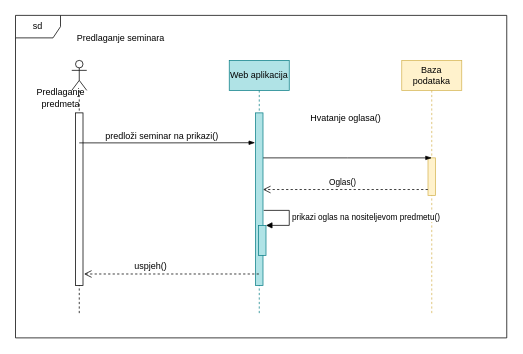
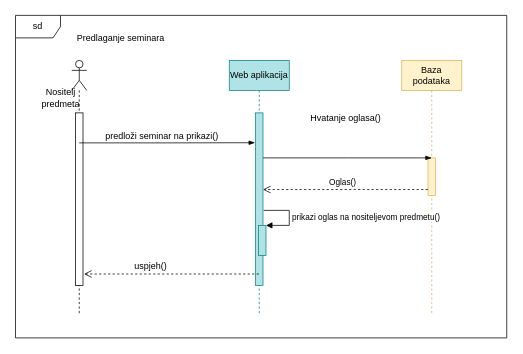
(61, 98) -> (61, 98)
